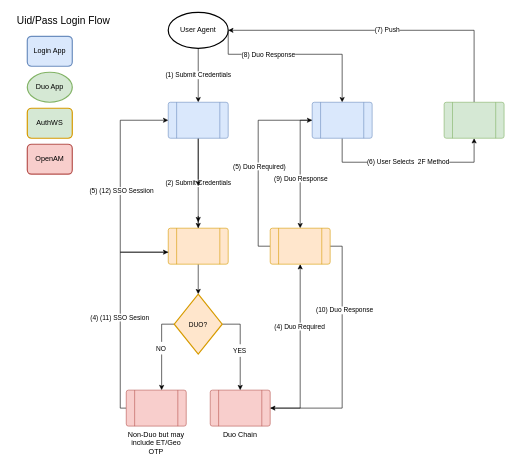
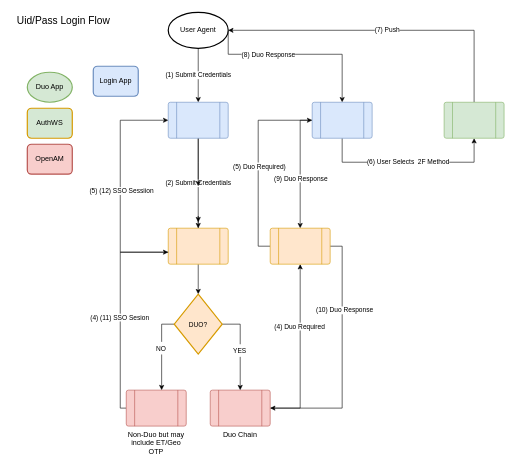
(50, 51) -> (116, 81)
